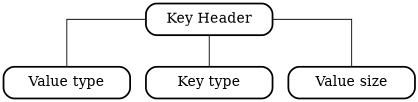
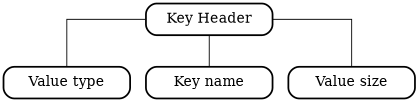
(209, 83) -> (209, 83)
